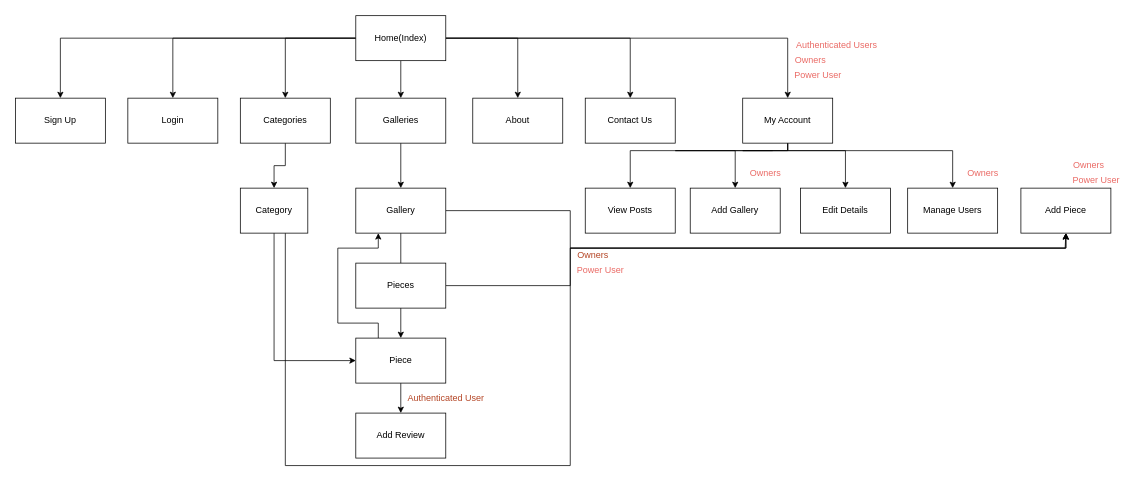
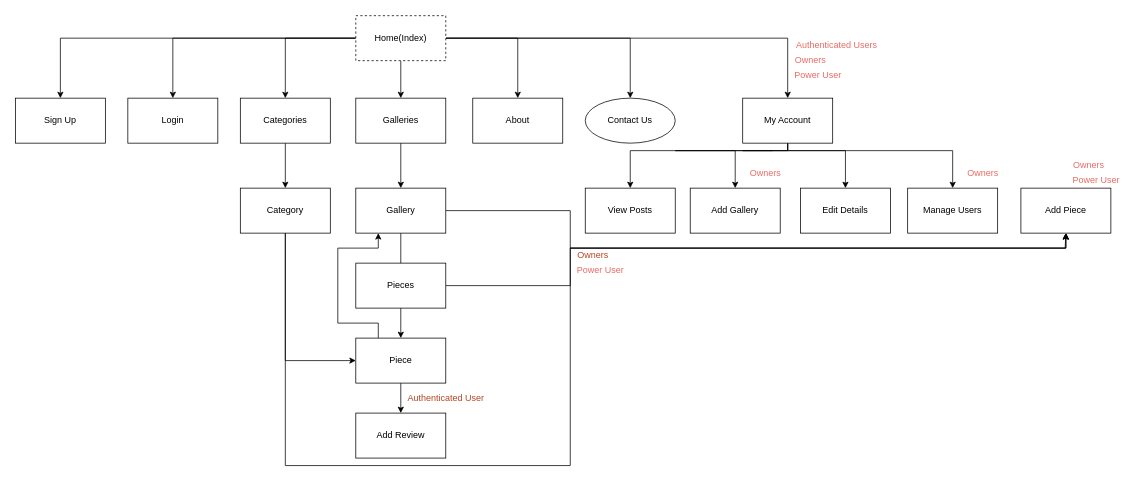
(401, 38) -> (401, 38)
(630, 120) -> (630, 120)
(274, 210) -> (285, 210)
